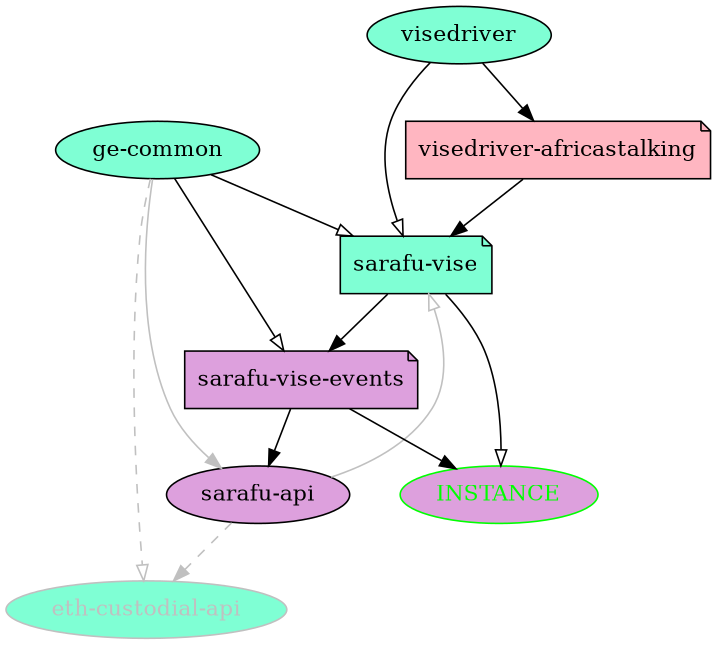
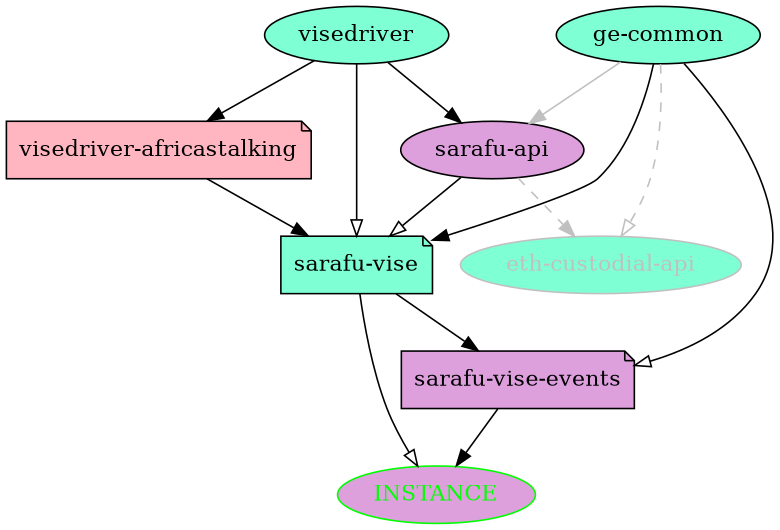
(275, 202) -> (584, 186)
(426, 417) -> (432, 201)
(283, 430) -> (418, 88)
